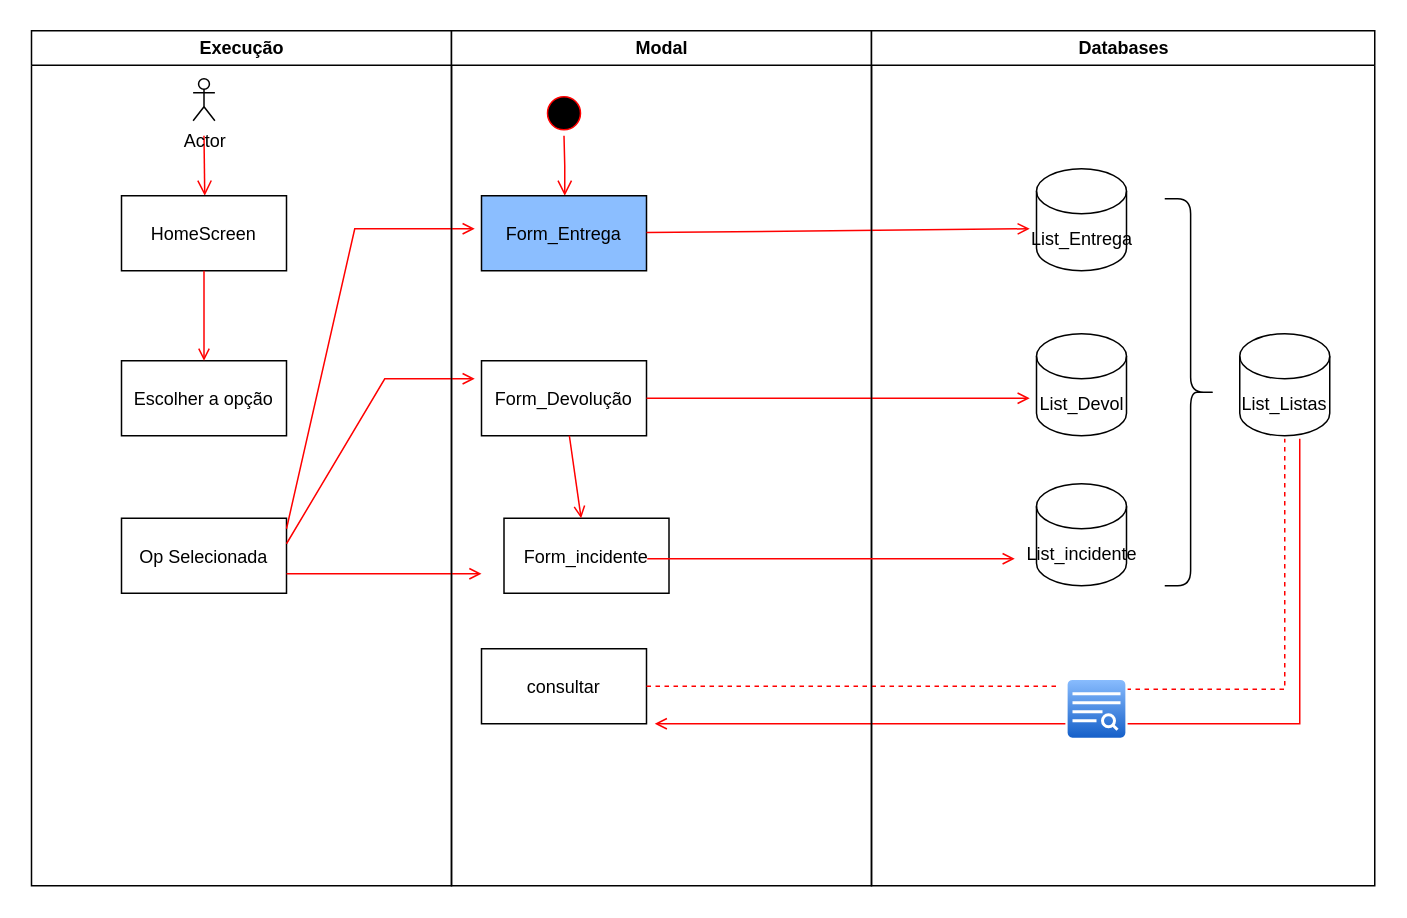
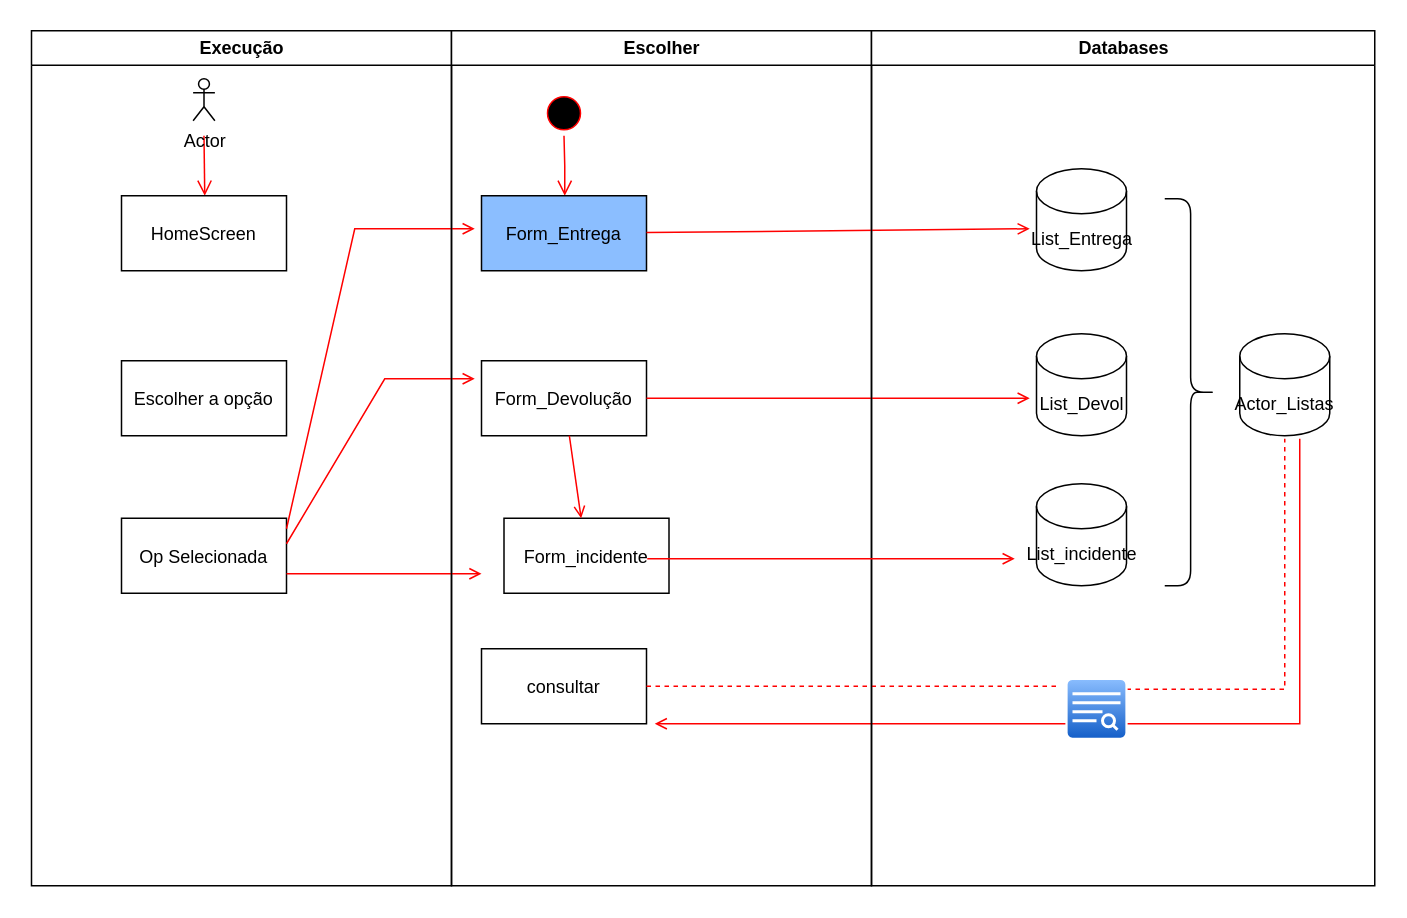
(662, 49) -> (662, 49)
(204, 314) -> none
(1285, 404) -> (1285, 404)
